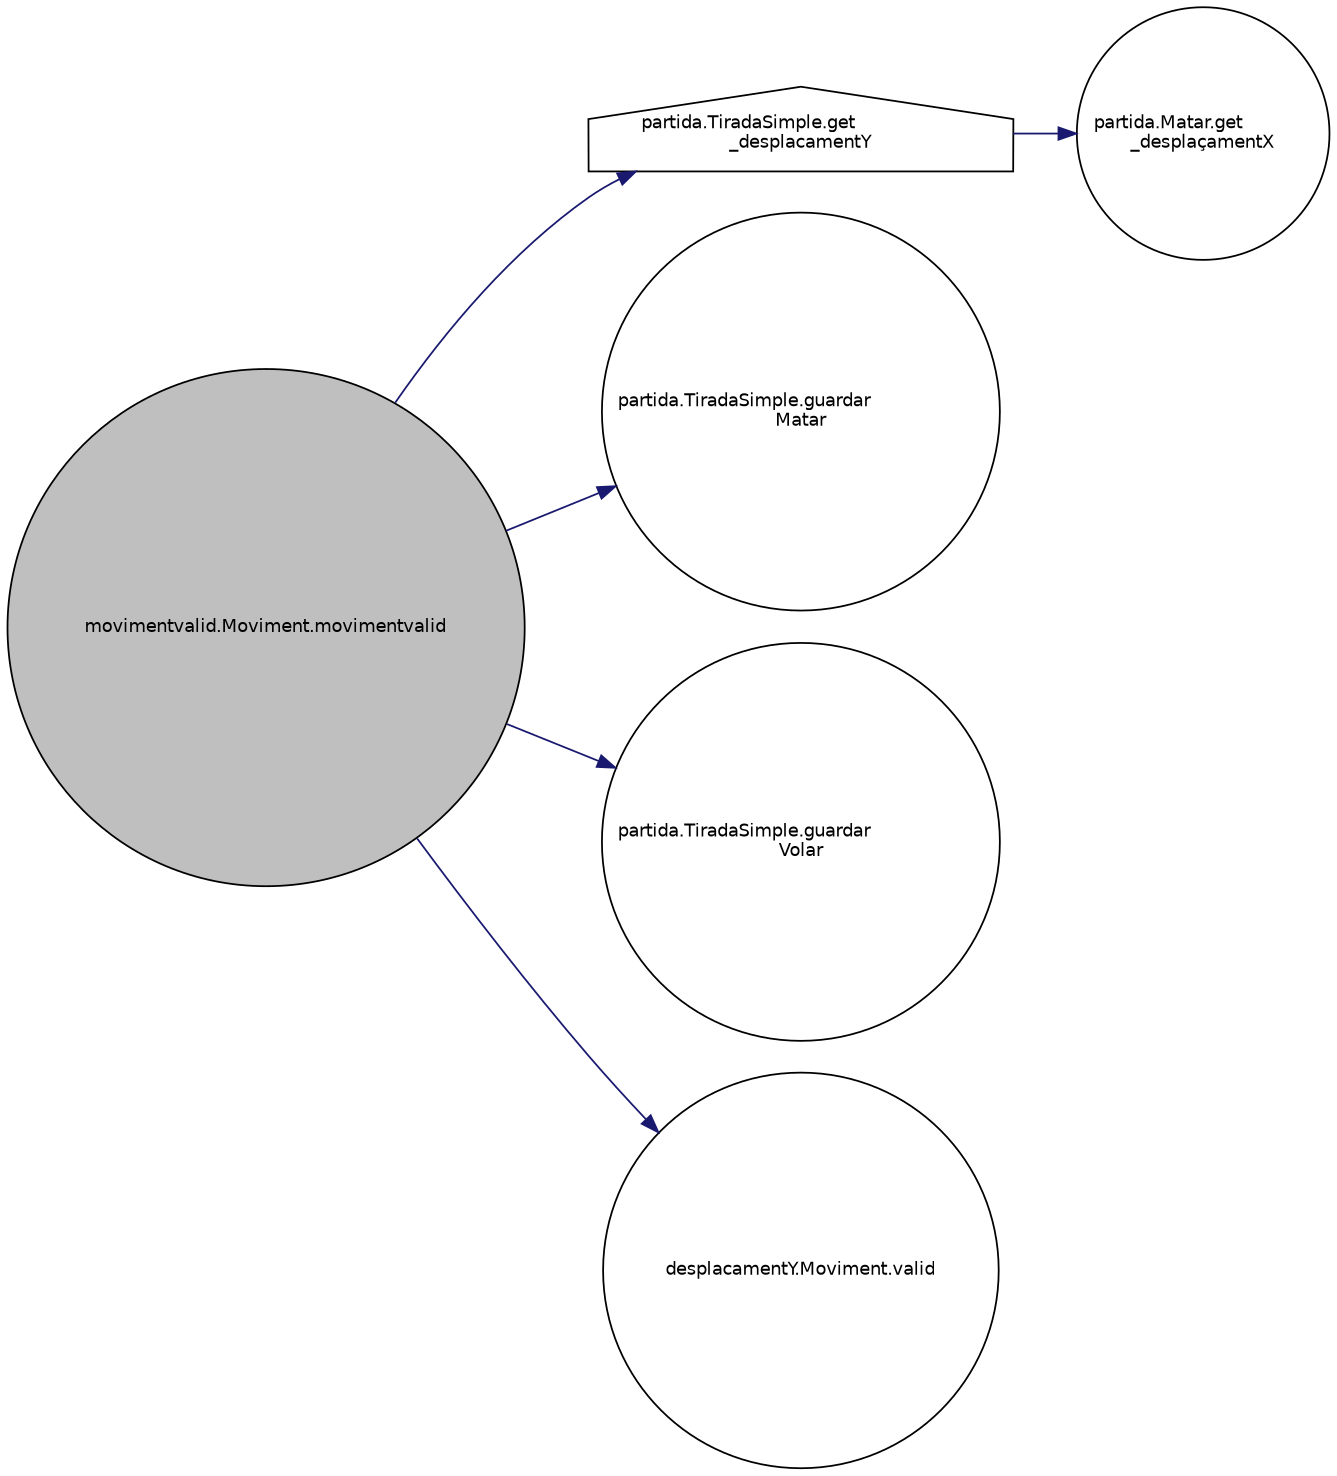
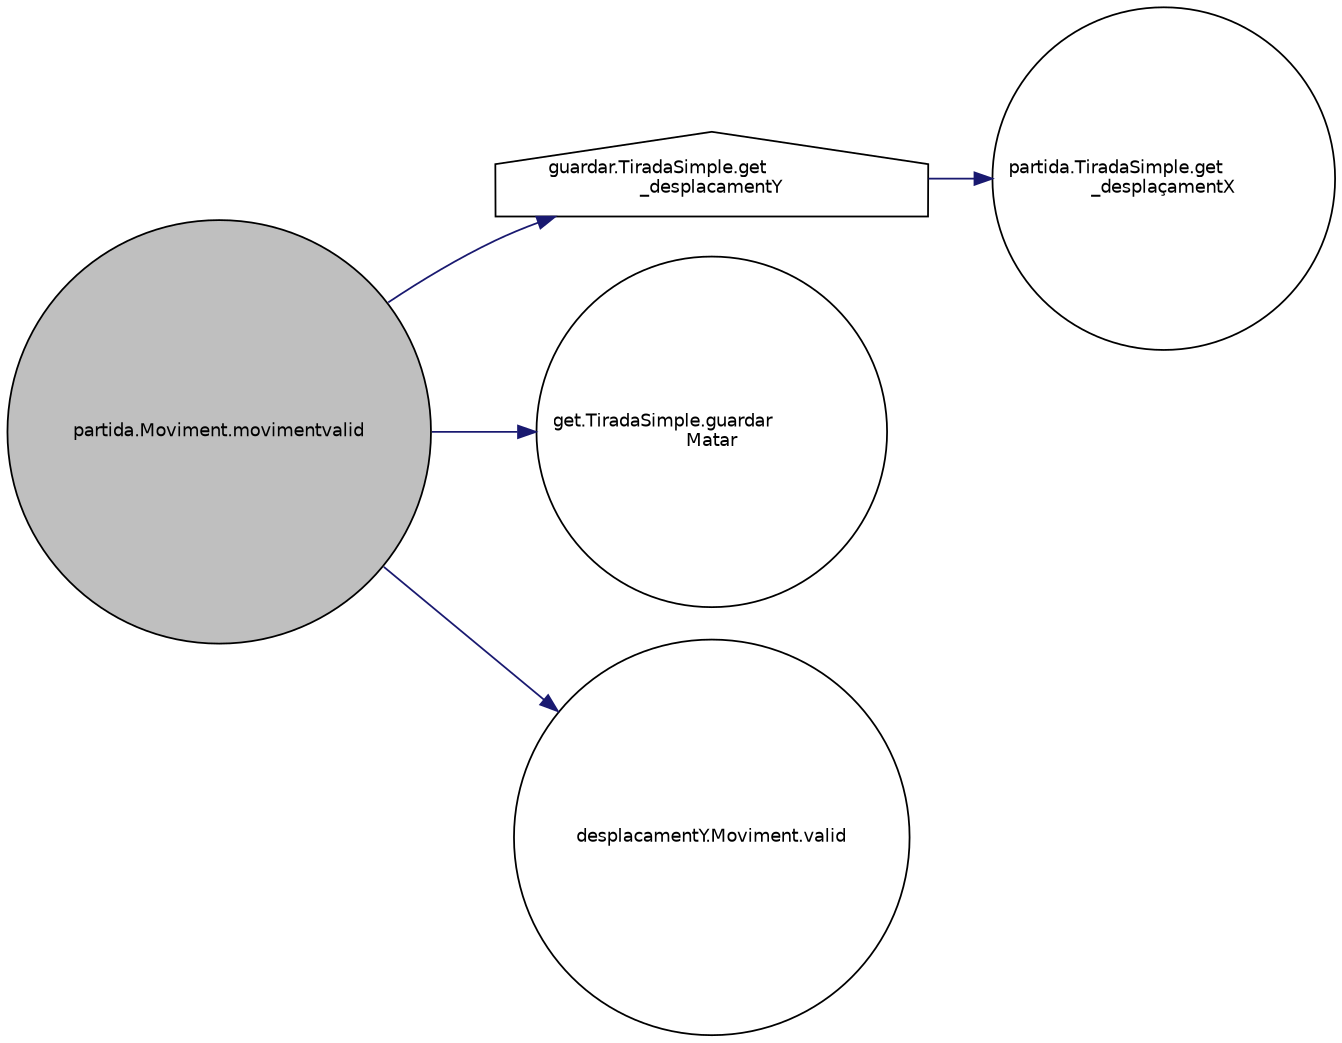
(801, 134) -> (712, 179)
(1203, 134) -> (1164, 179)
(801, 412) -> (712, 432)
(266, 628) -> (219, 432)
(801, 842) -> none
